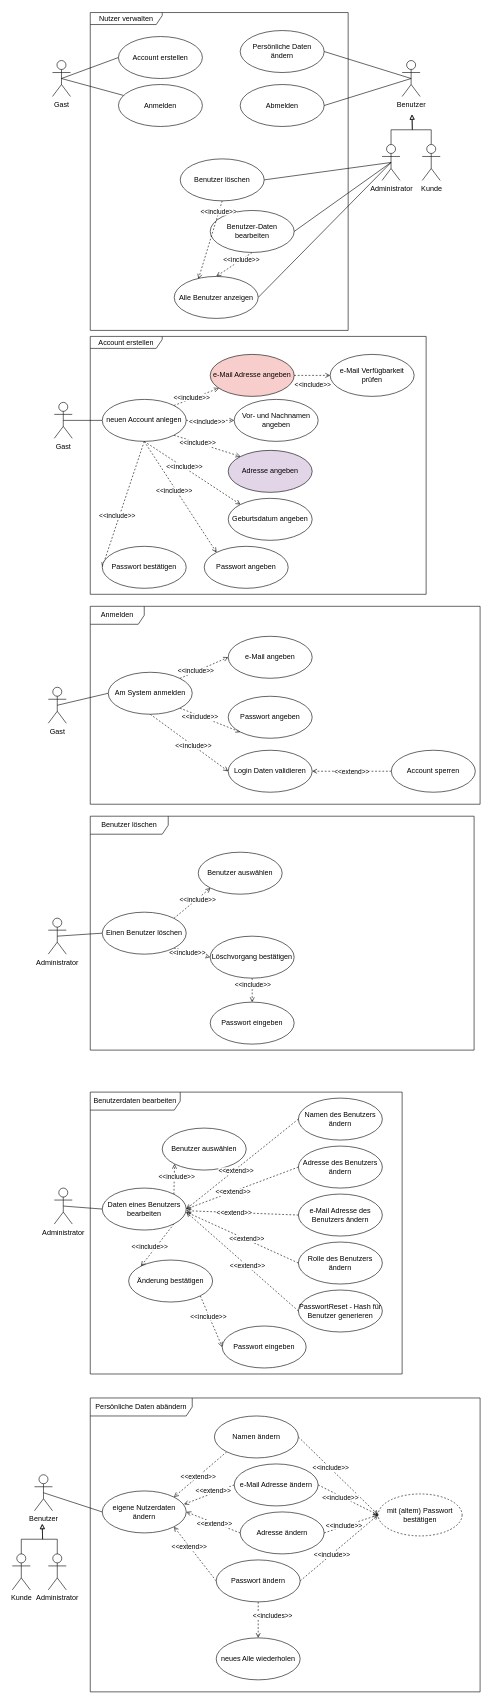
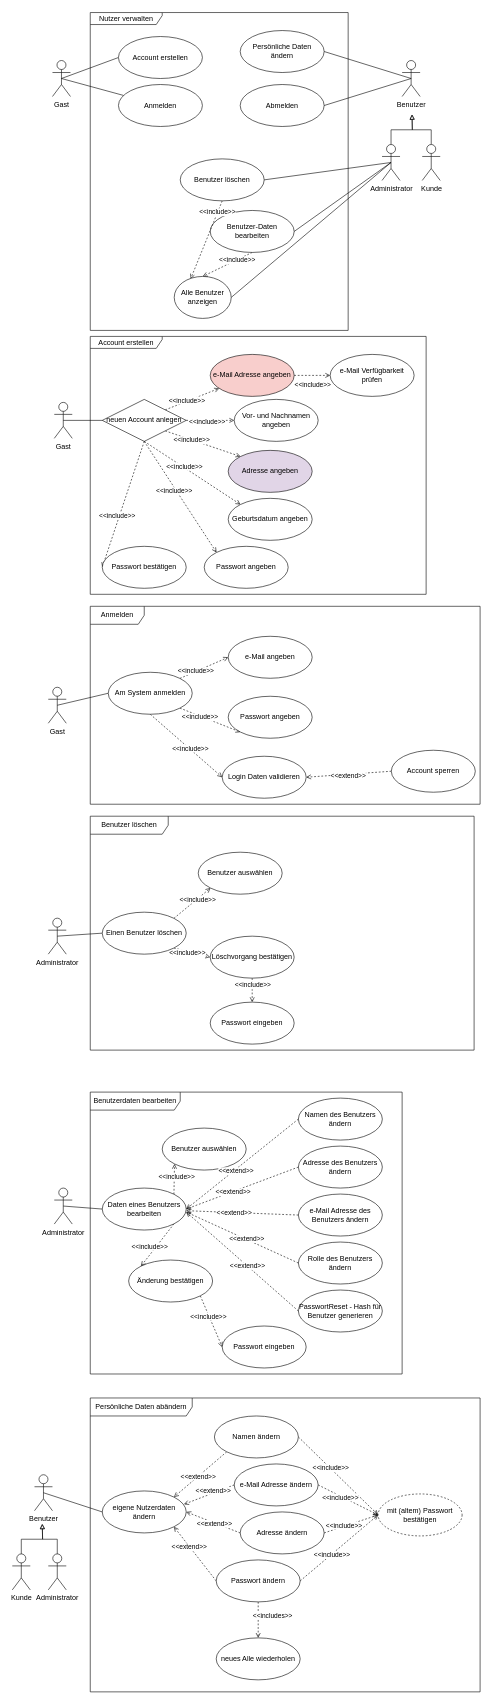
(216, 297) -> (203, 297)
(144, 420) -> (144, 420)
(270, 771) -> (264, 777)
